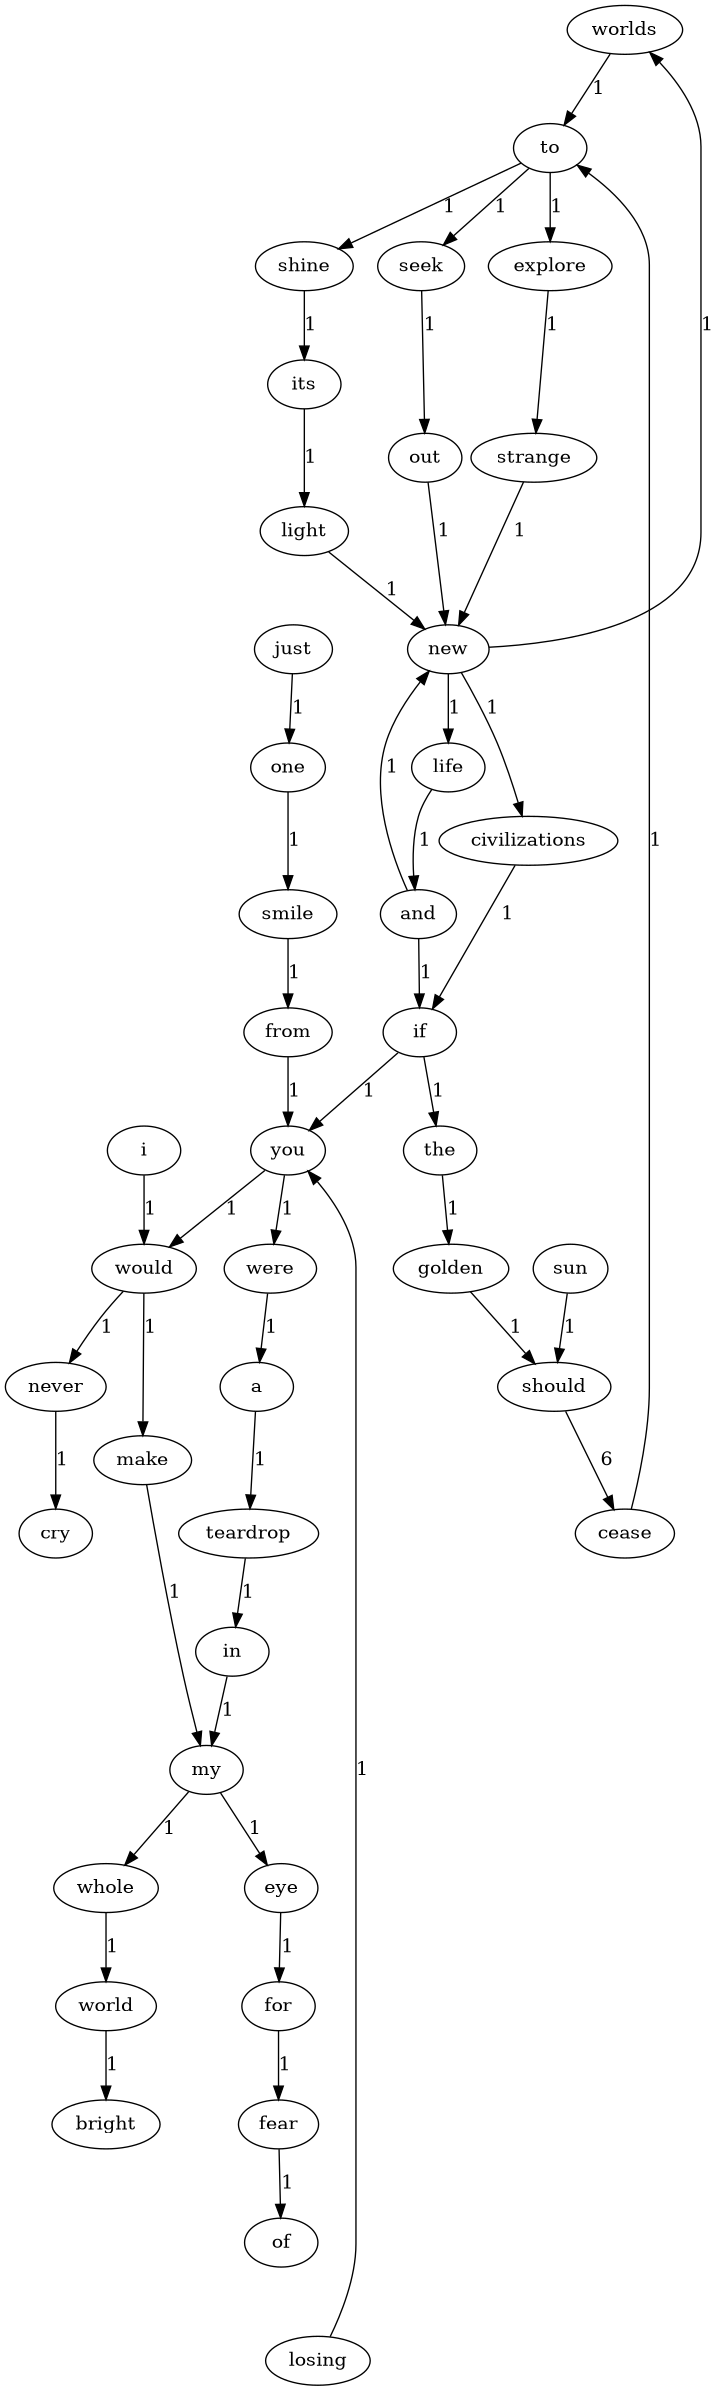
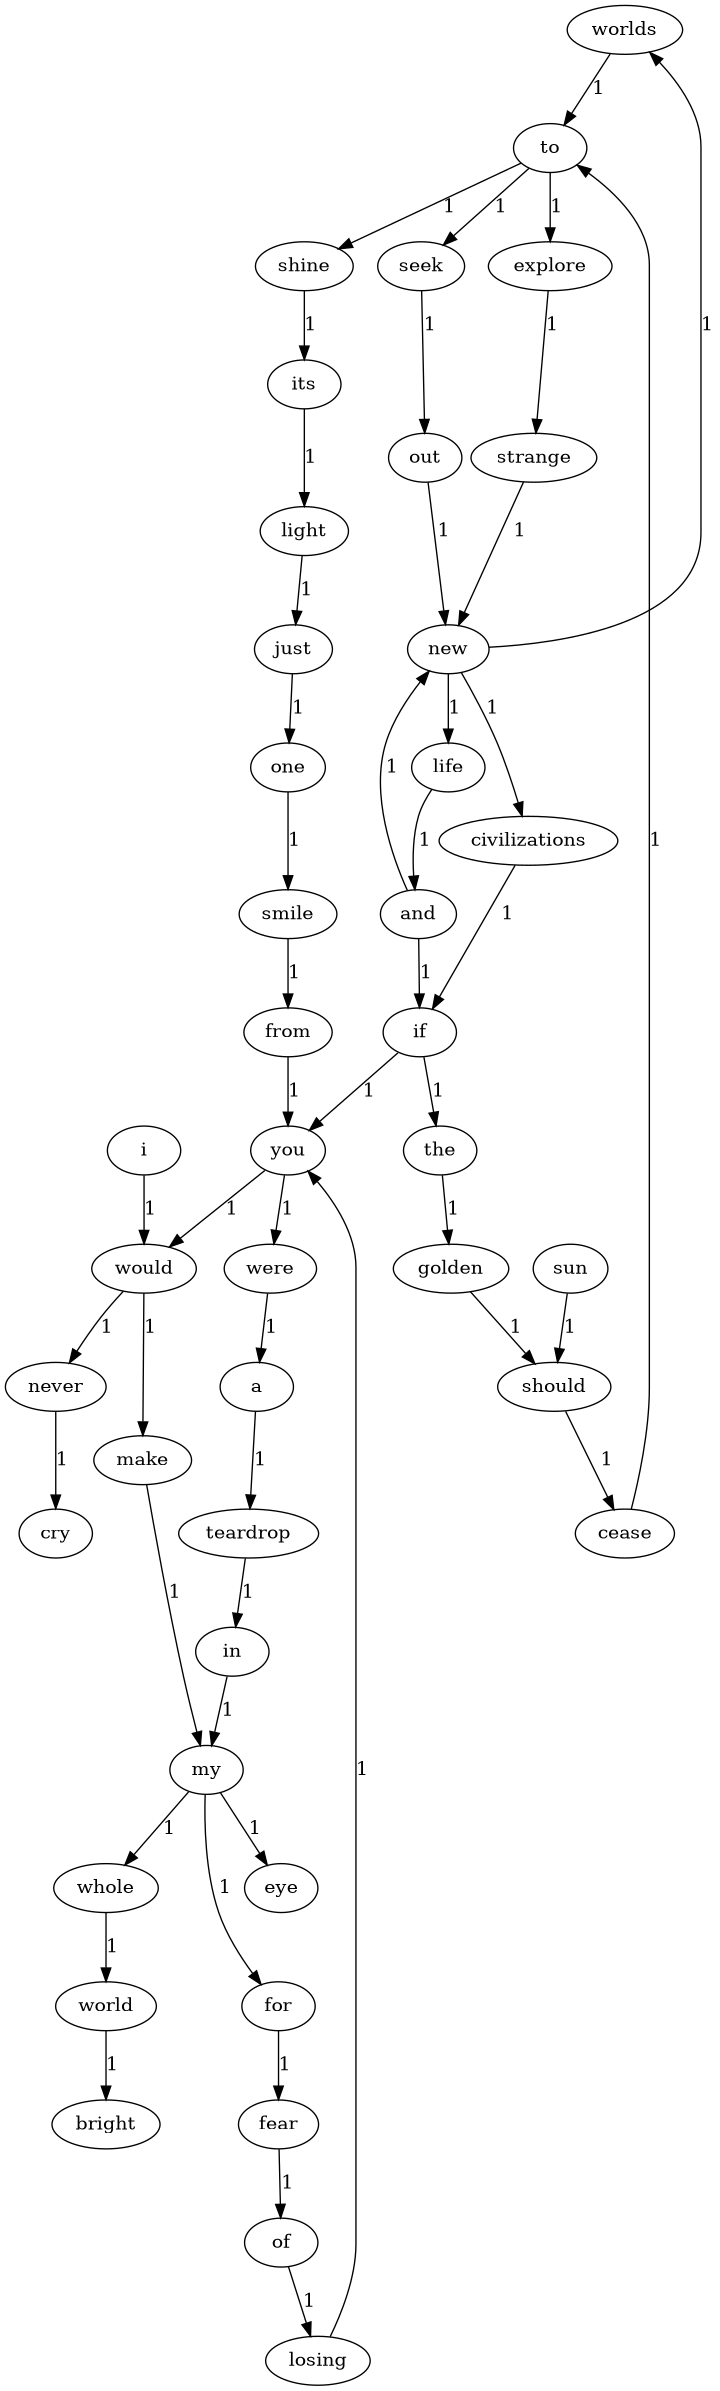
(371, 586) -> (300, 583)
(607, 1460) -> (607, 1460)
(280, 1940) -> (212, 1889)
none -> (297, 2295)
